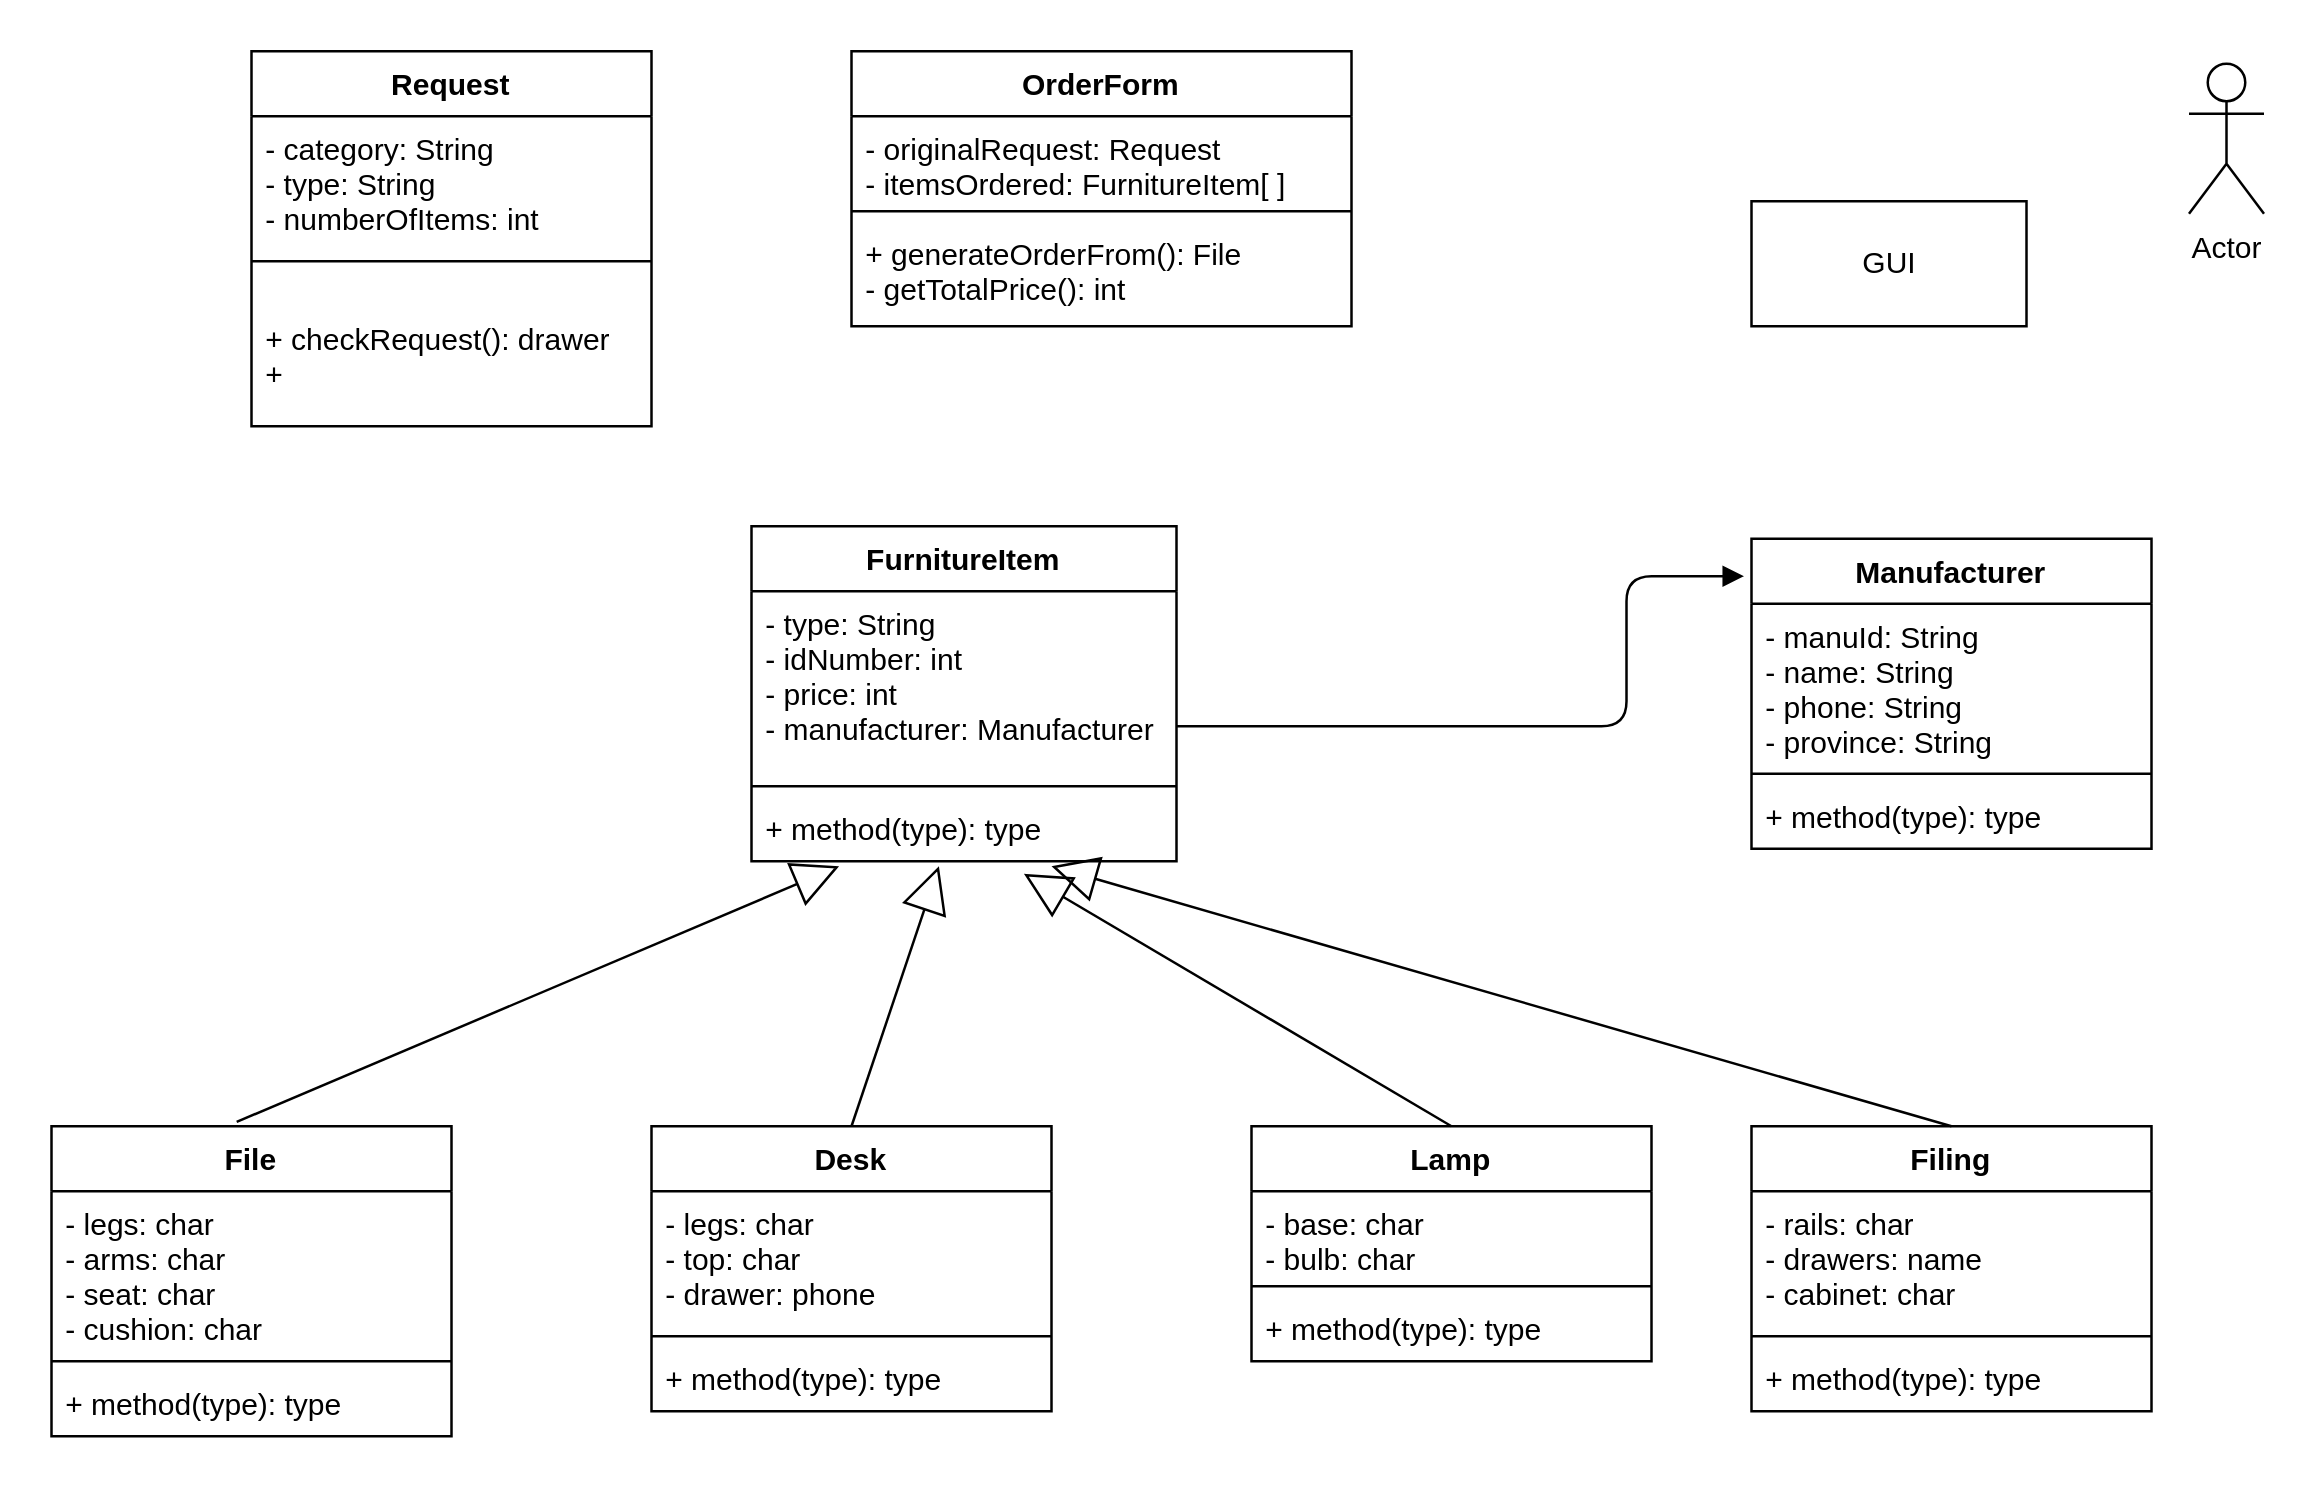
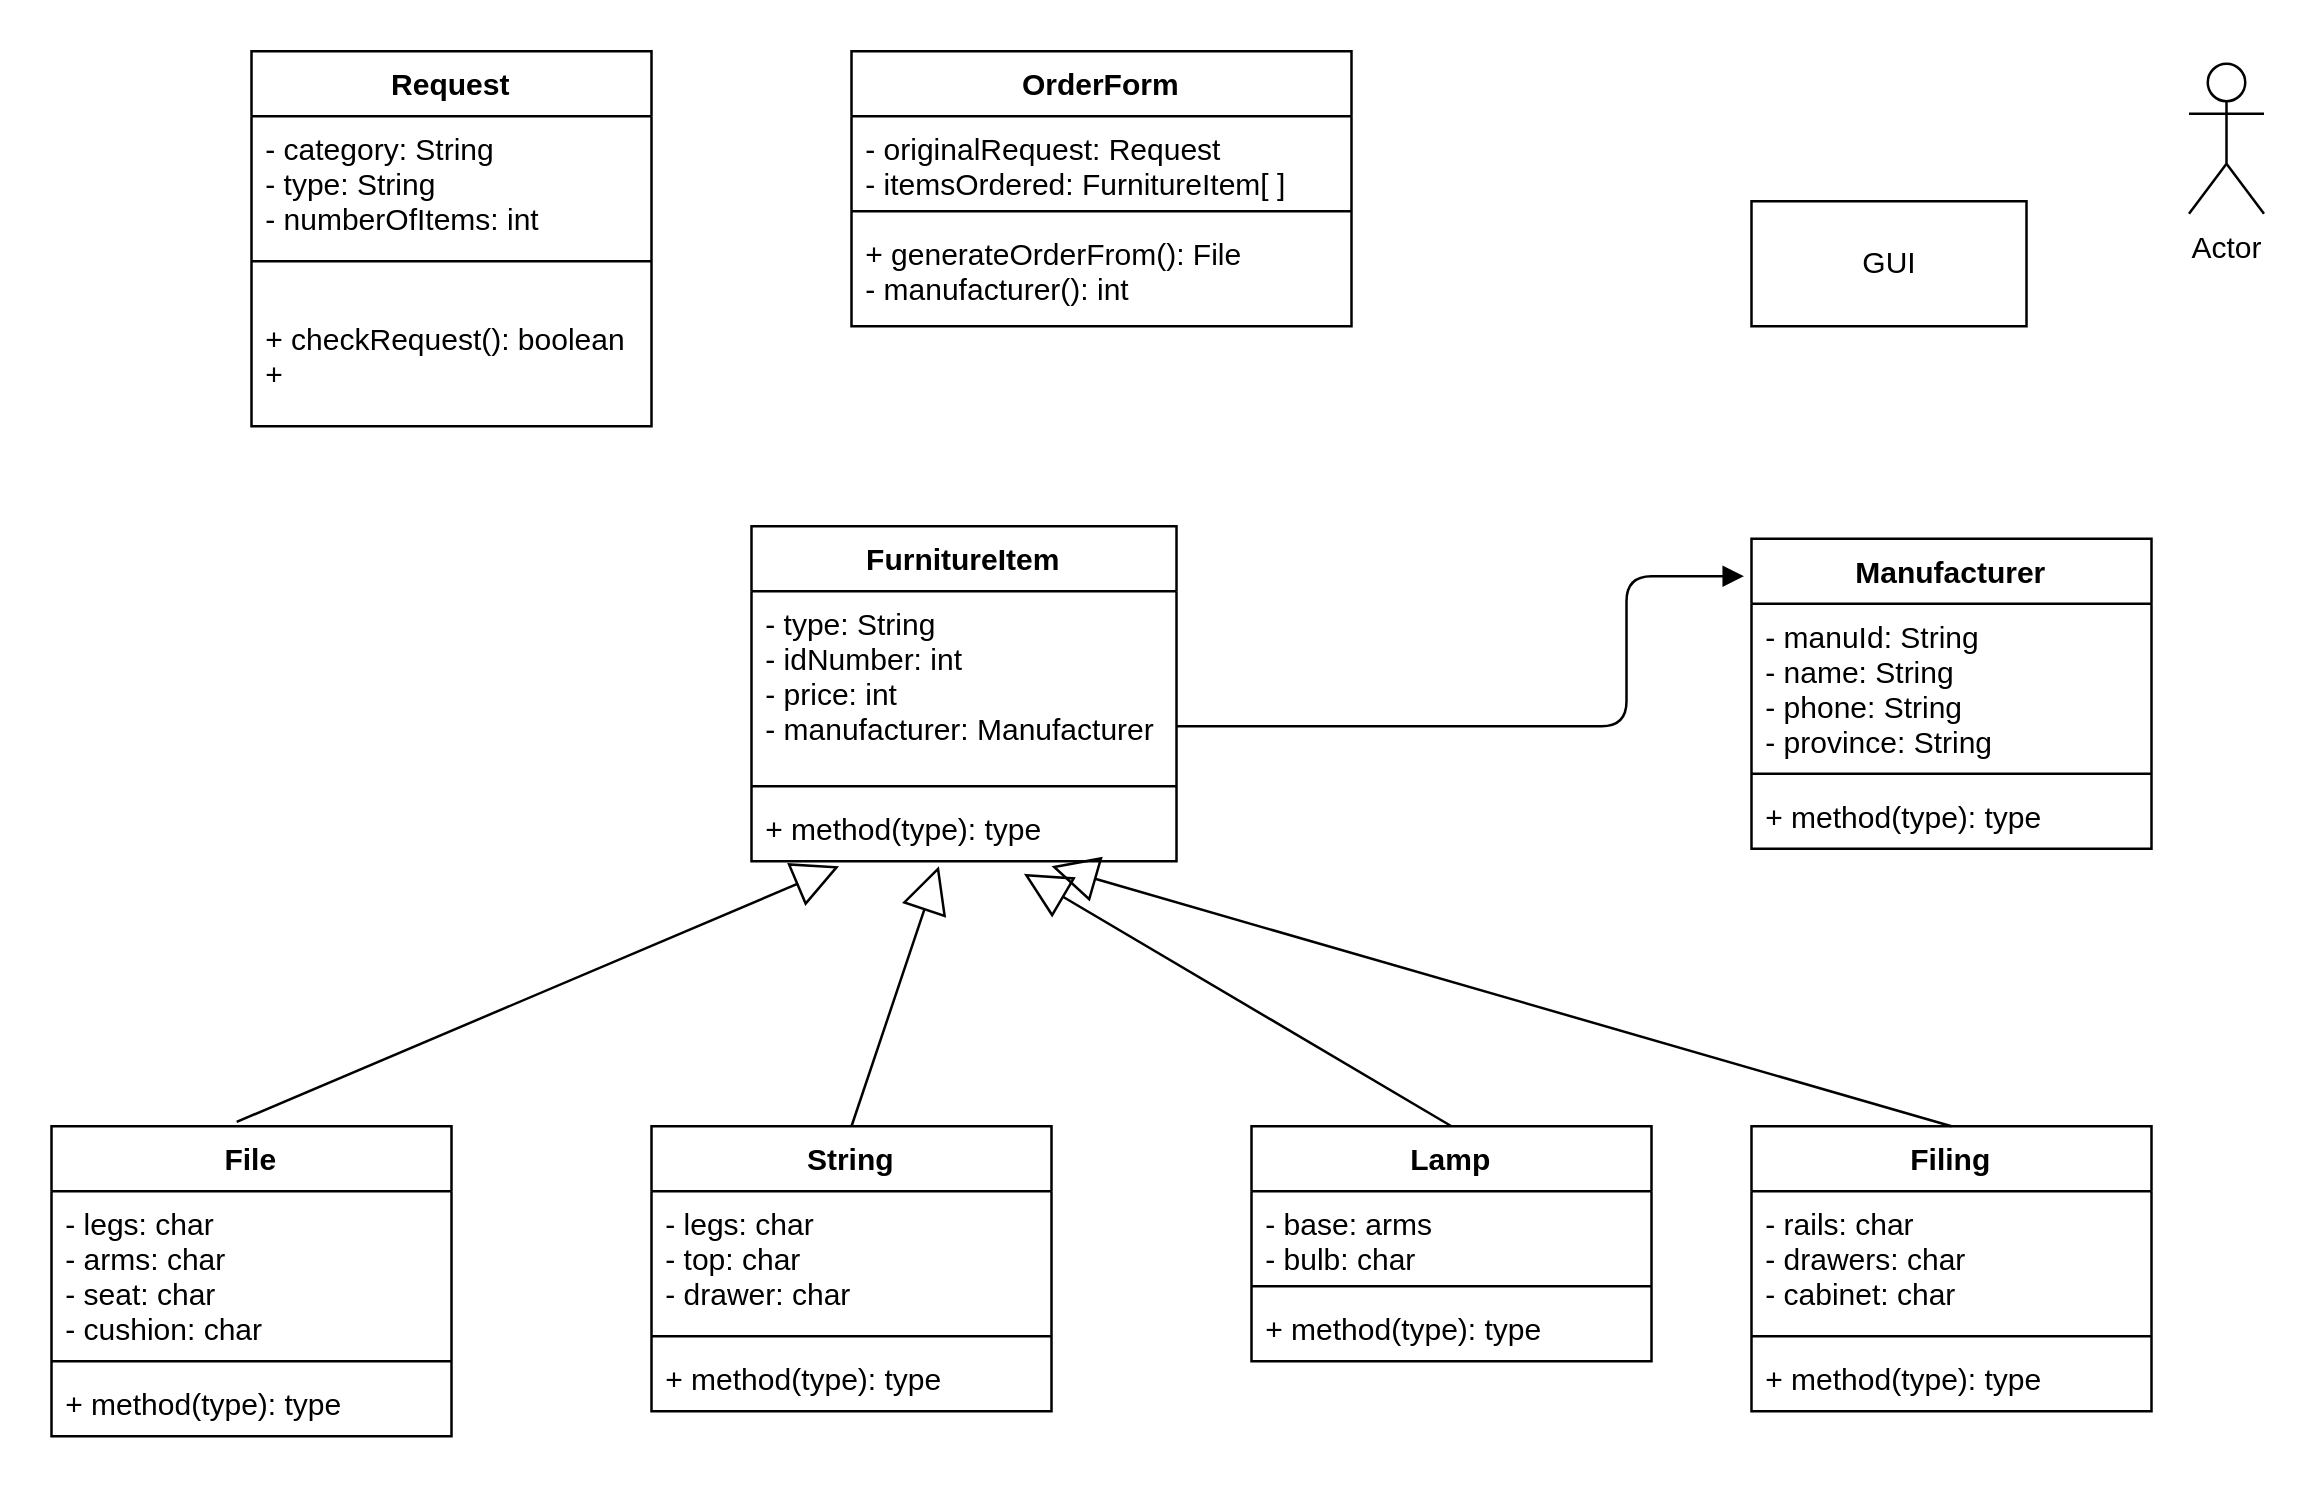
(1072, 255) -> (1072, 255)
(455, 340) -> (459, 340)
(850, 1160) -> (850, 1160)
(750, 1225) -> (750, 1225)
(1354, 1225) -> (1354, 1225)
(1855, 1225) -> (1855, 1225)
